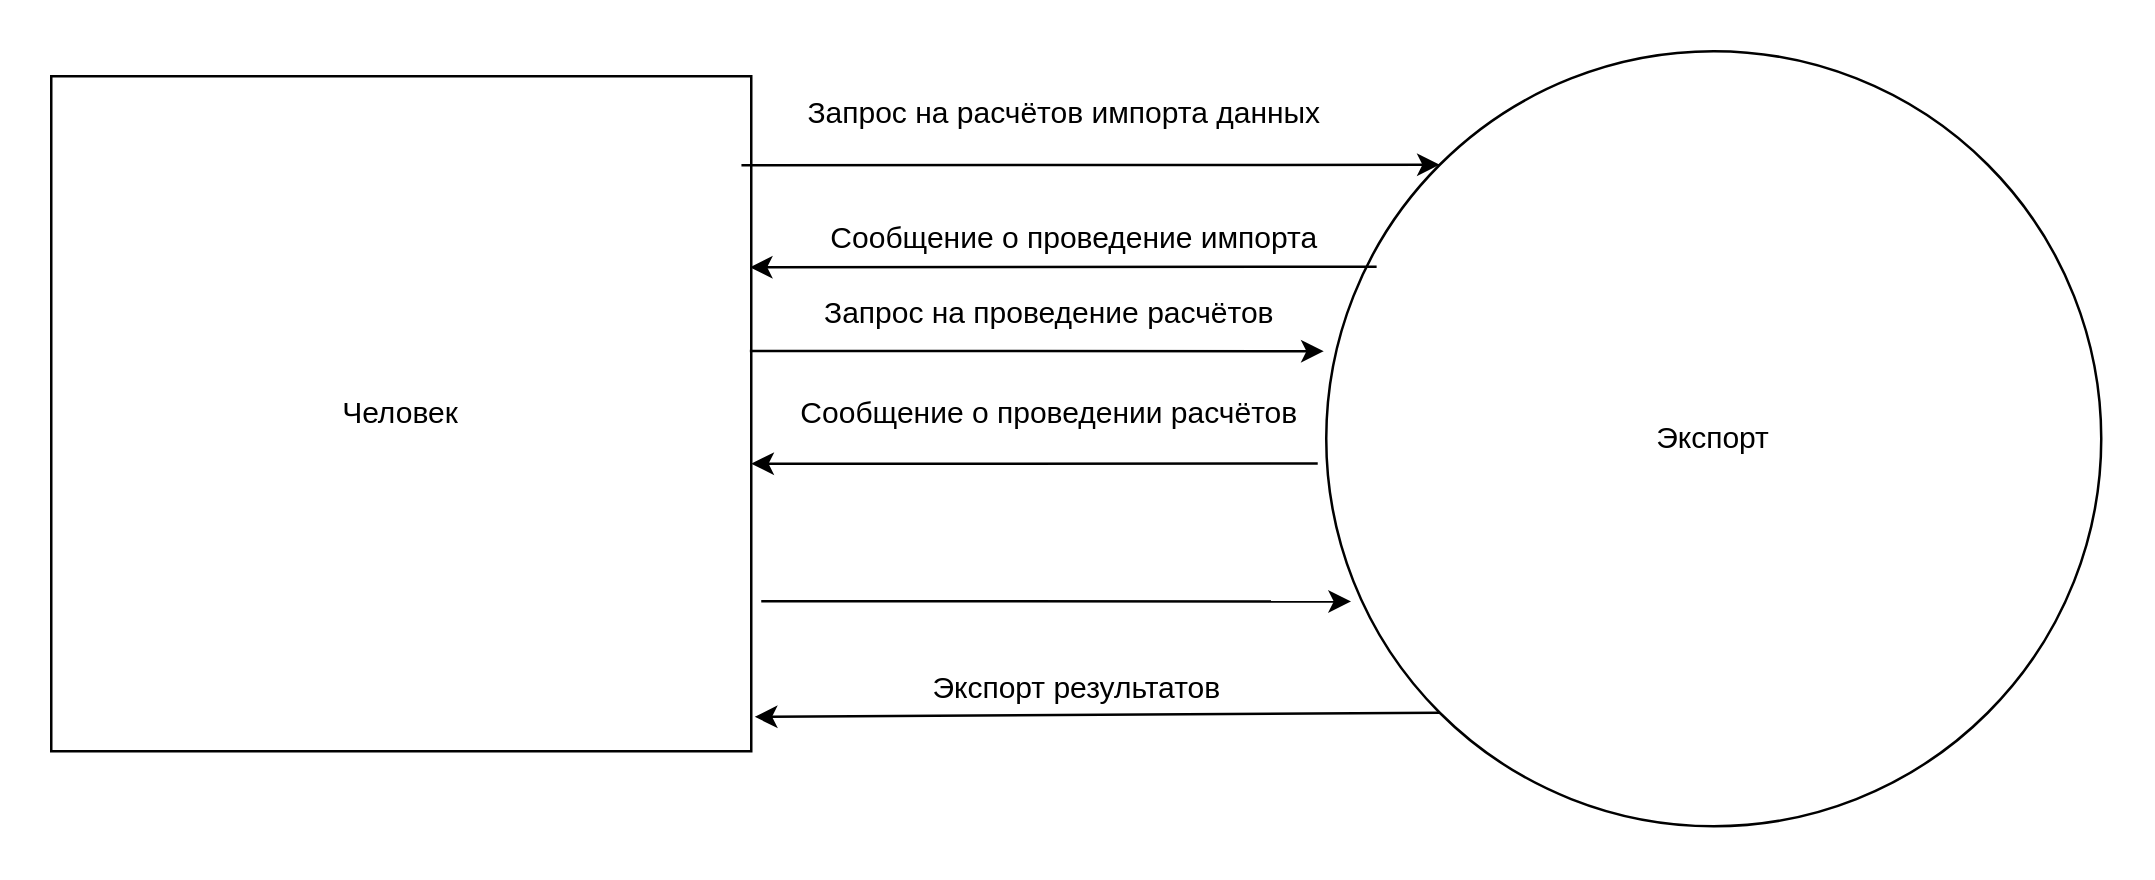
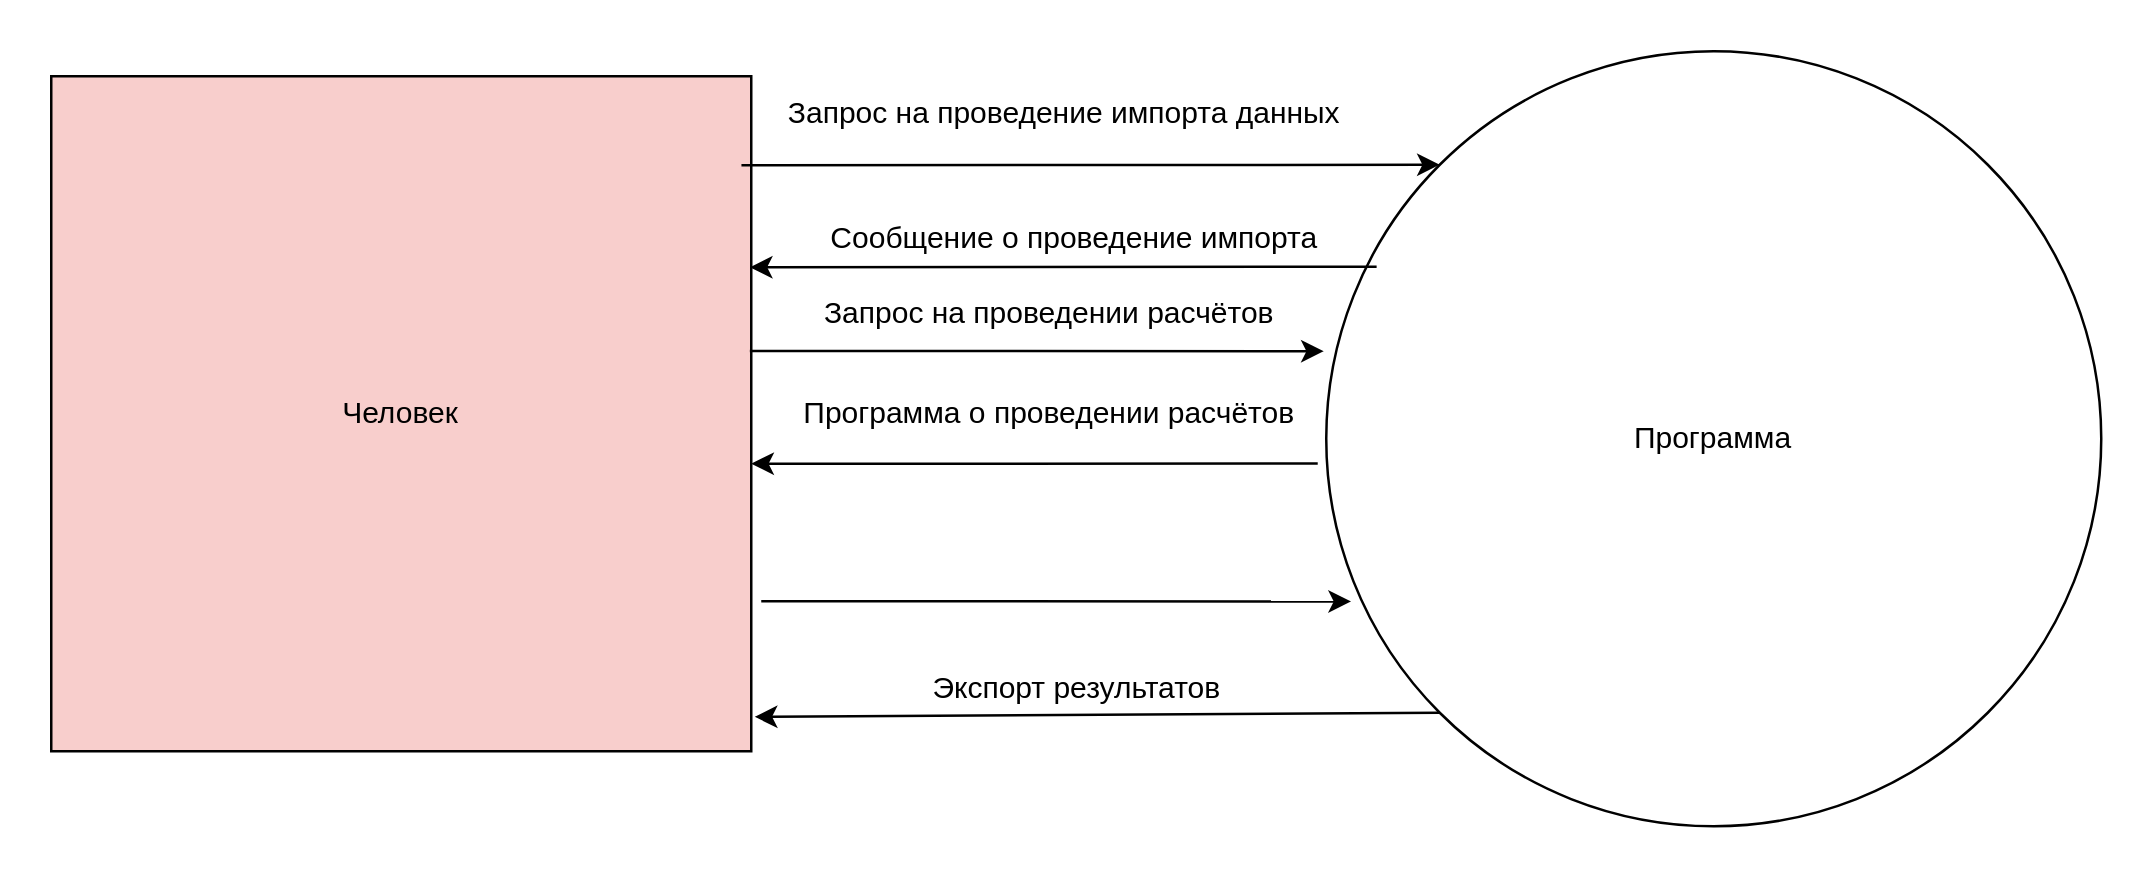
(1065, 114) -> (1065, 114)
(1050, 314) -> (1050, 314)
(401, 414) -> (401, 414)
(1050, 414) -> (1050, 414)
(1714, 439) -> (1714, 439)
